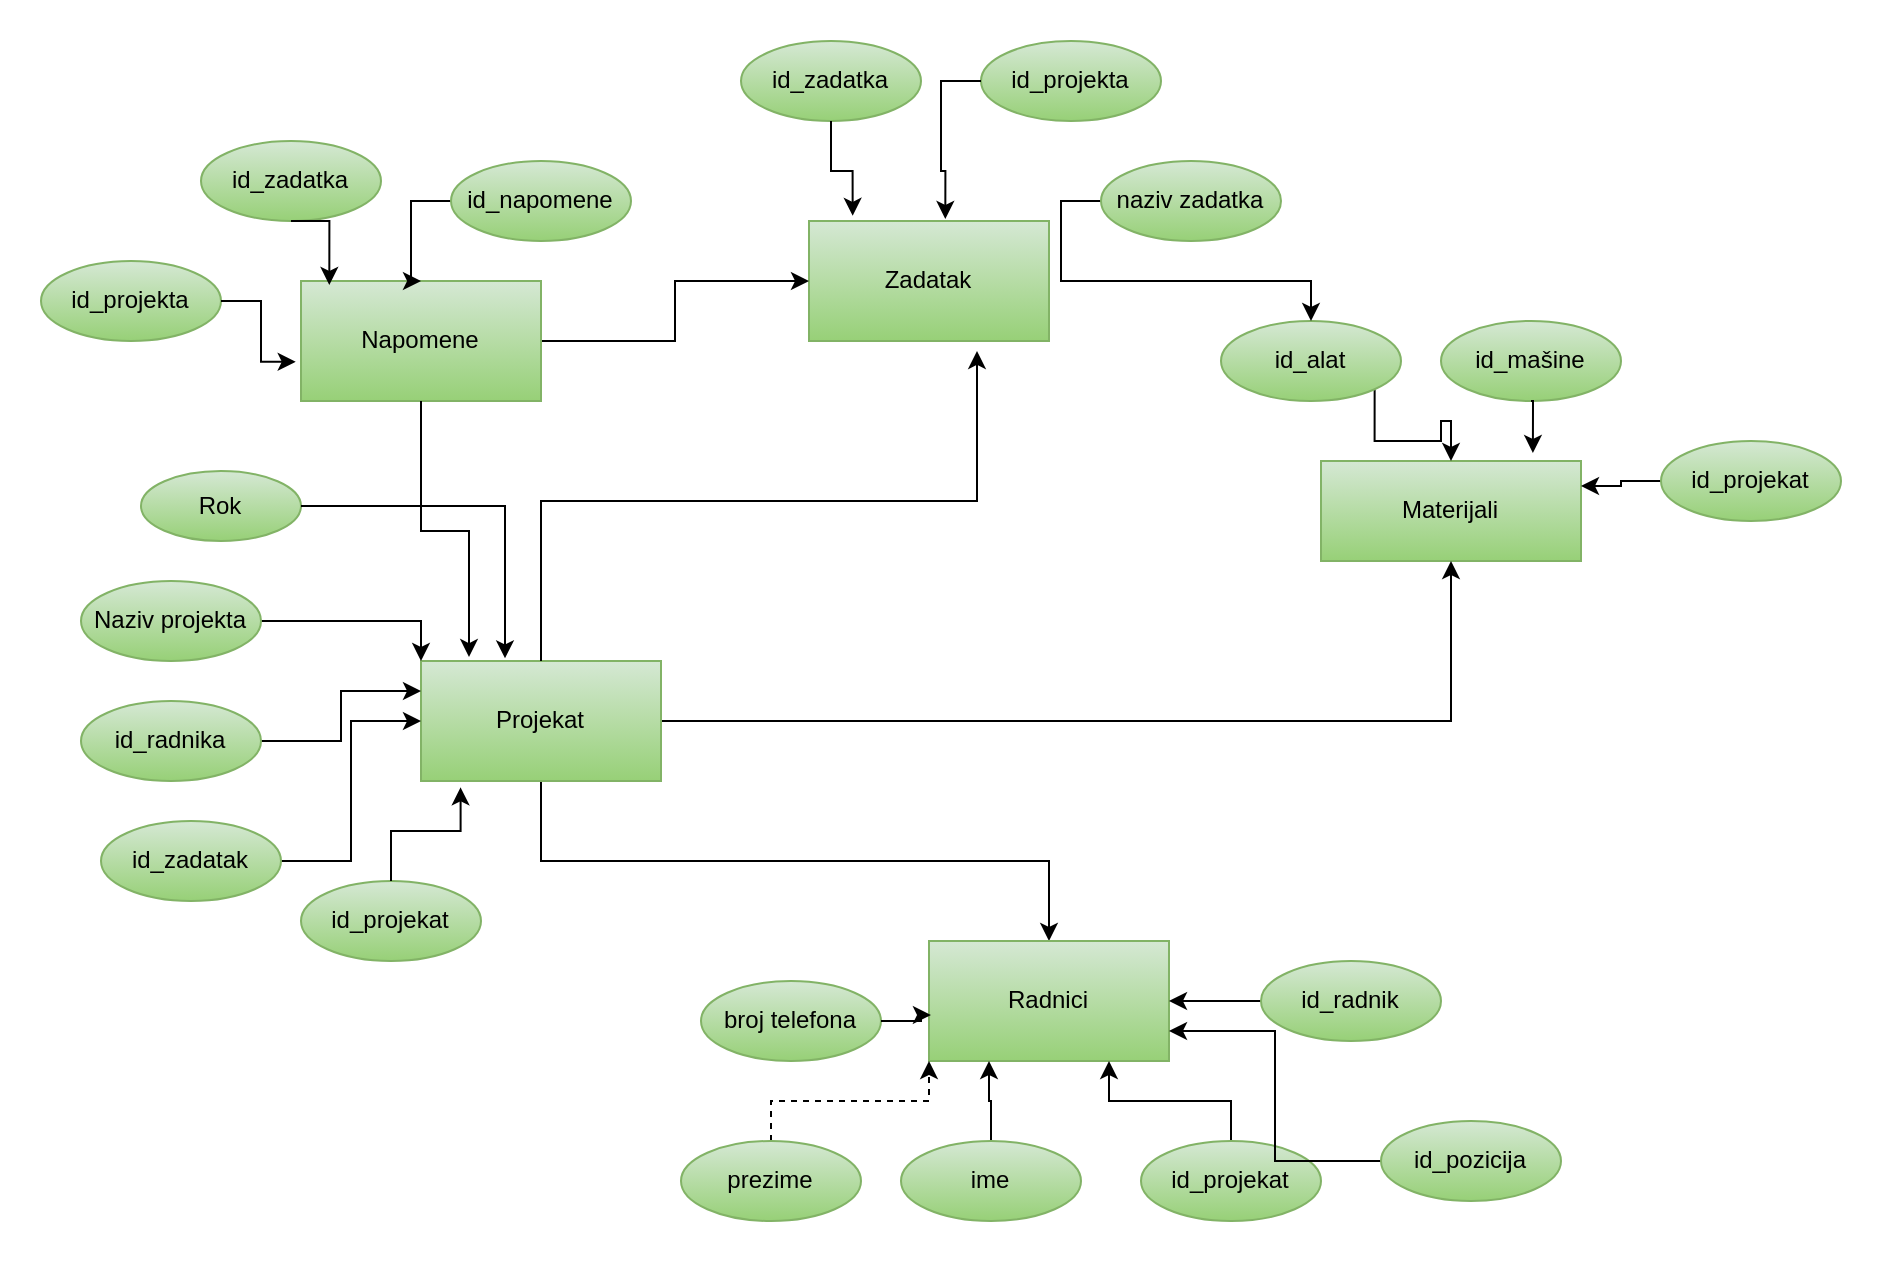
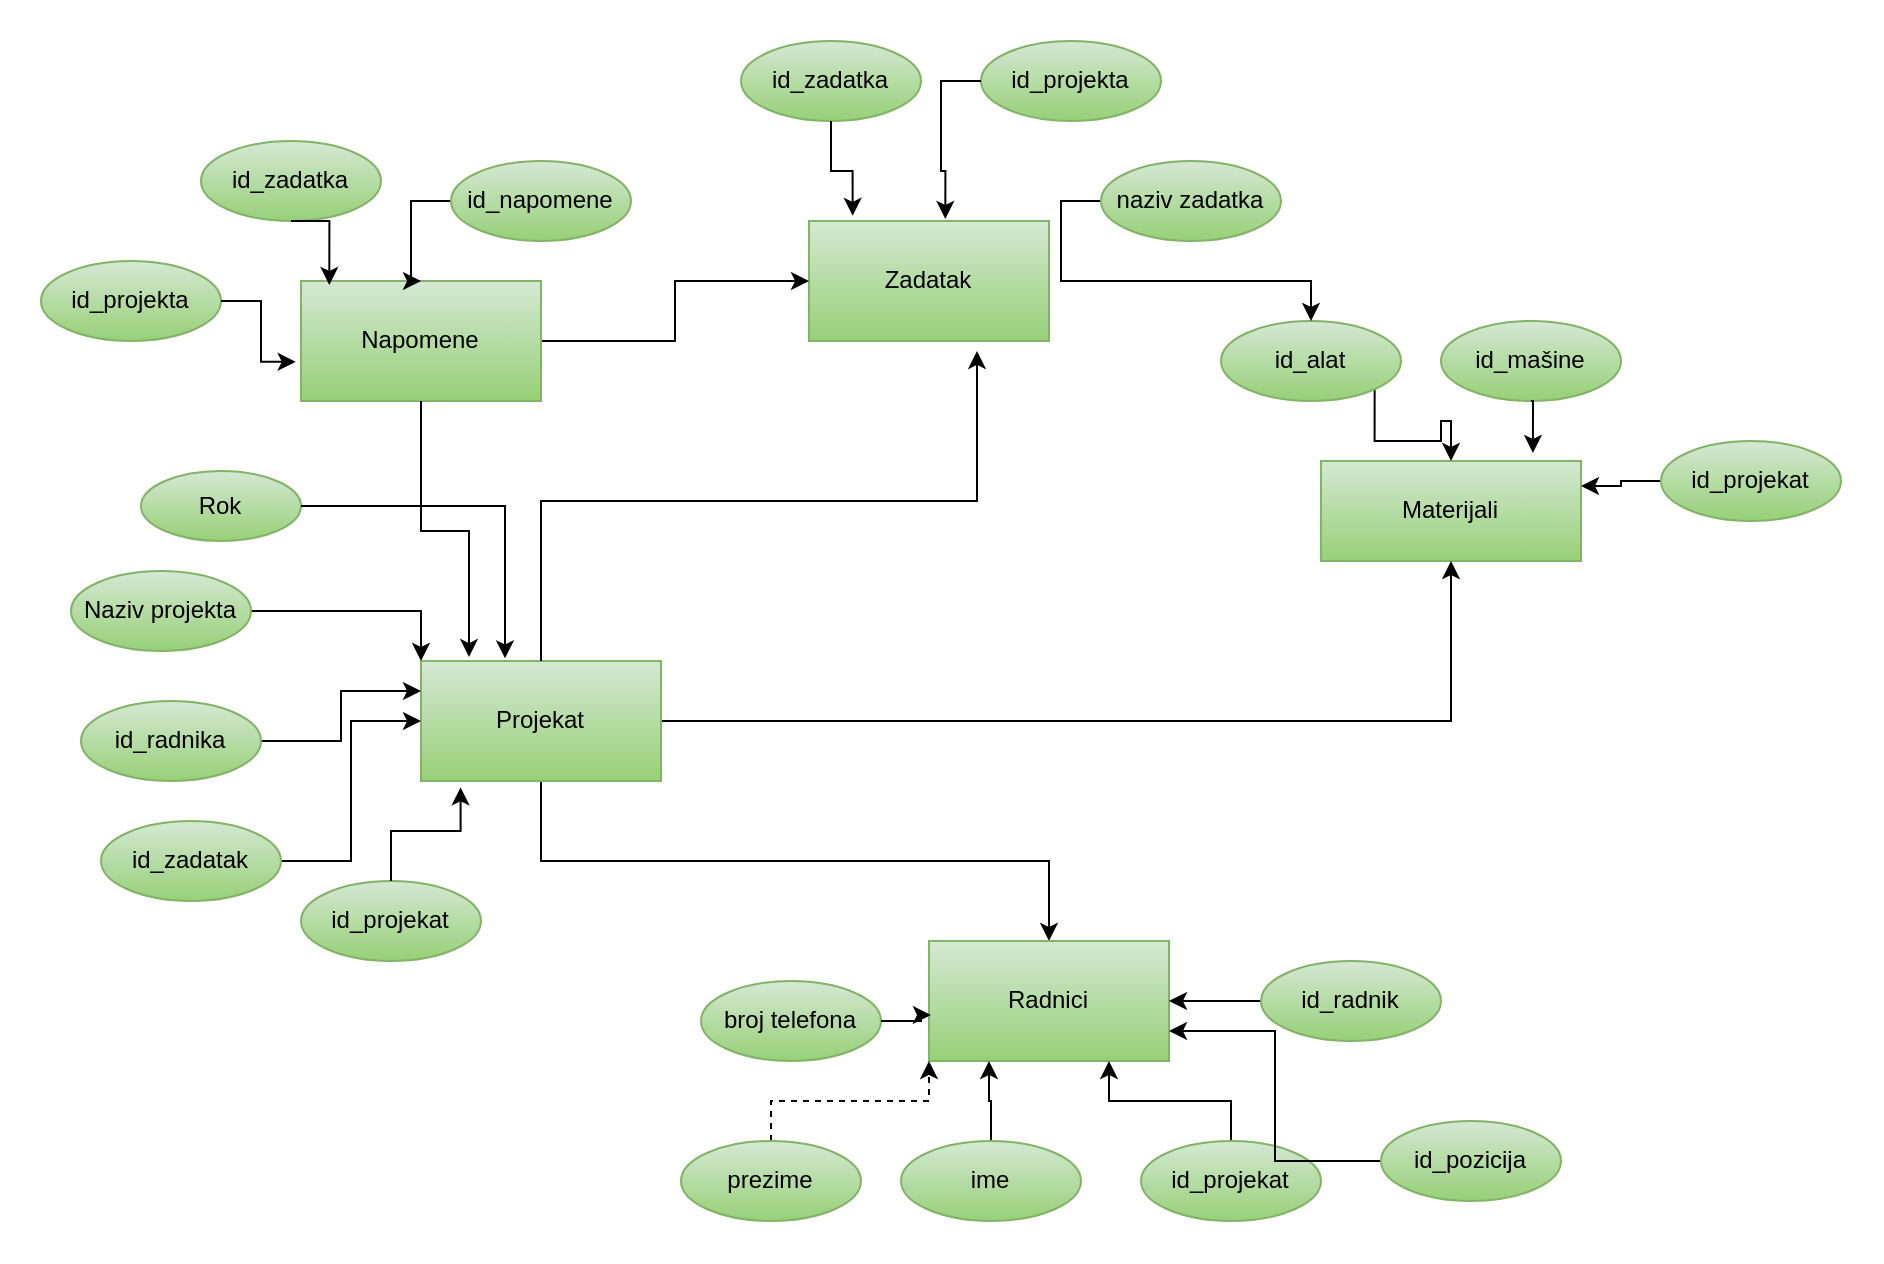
(171, 621) -> (161, 611)
